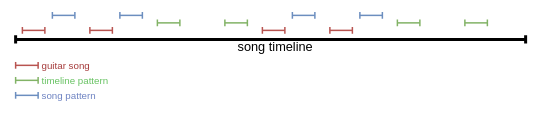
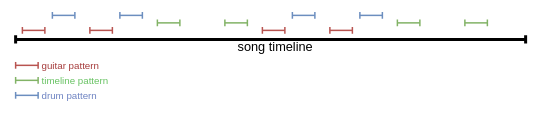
(67, 66) -> (71, 66)
(71, 96) -> (71, 96)
